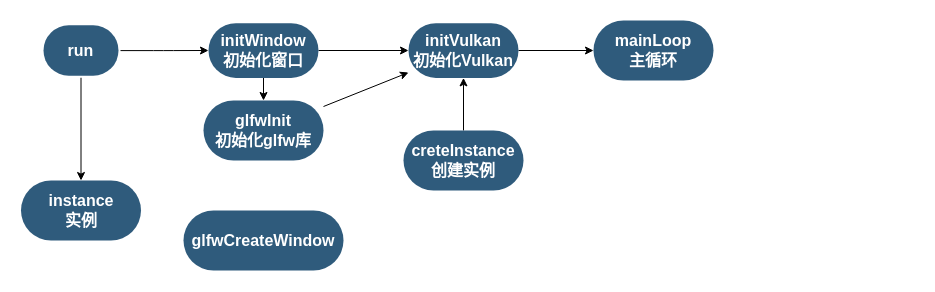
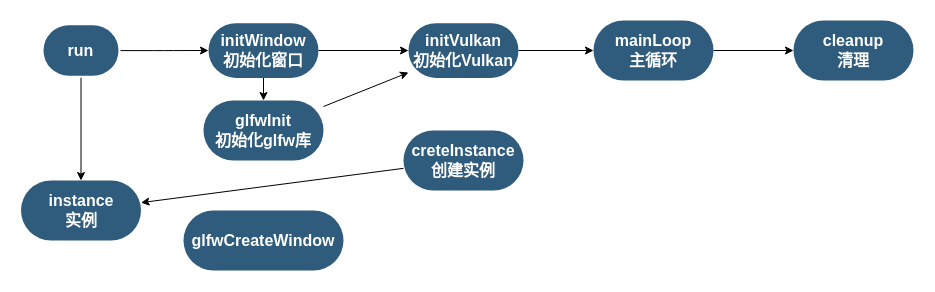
none -> (750, 51)
none -> (854, 51)
(464, 107) -> (275, 185)
